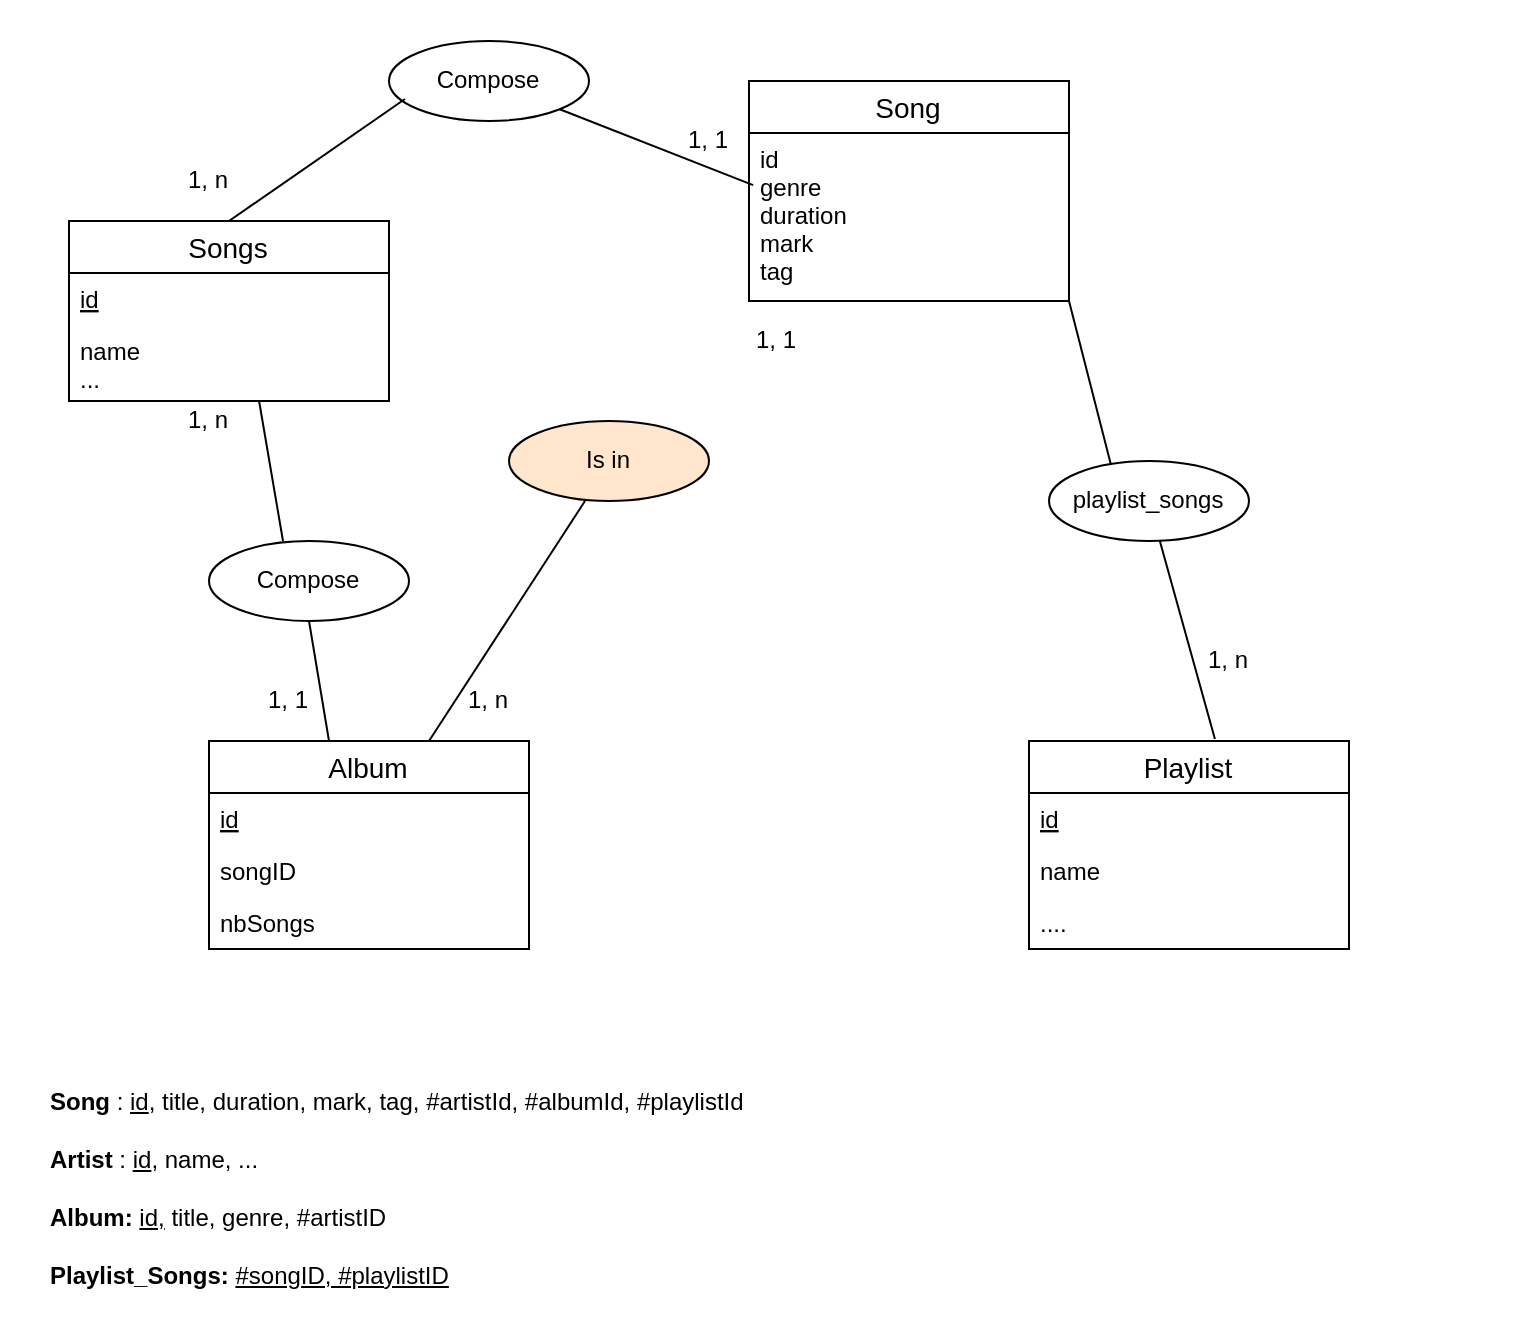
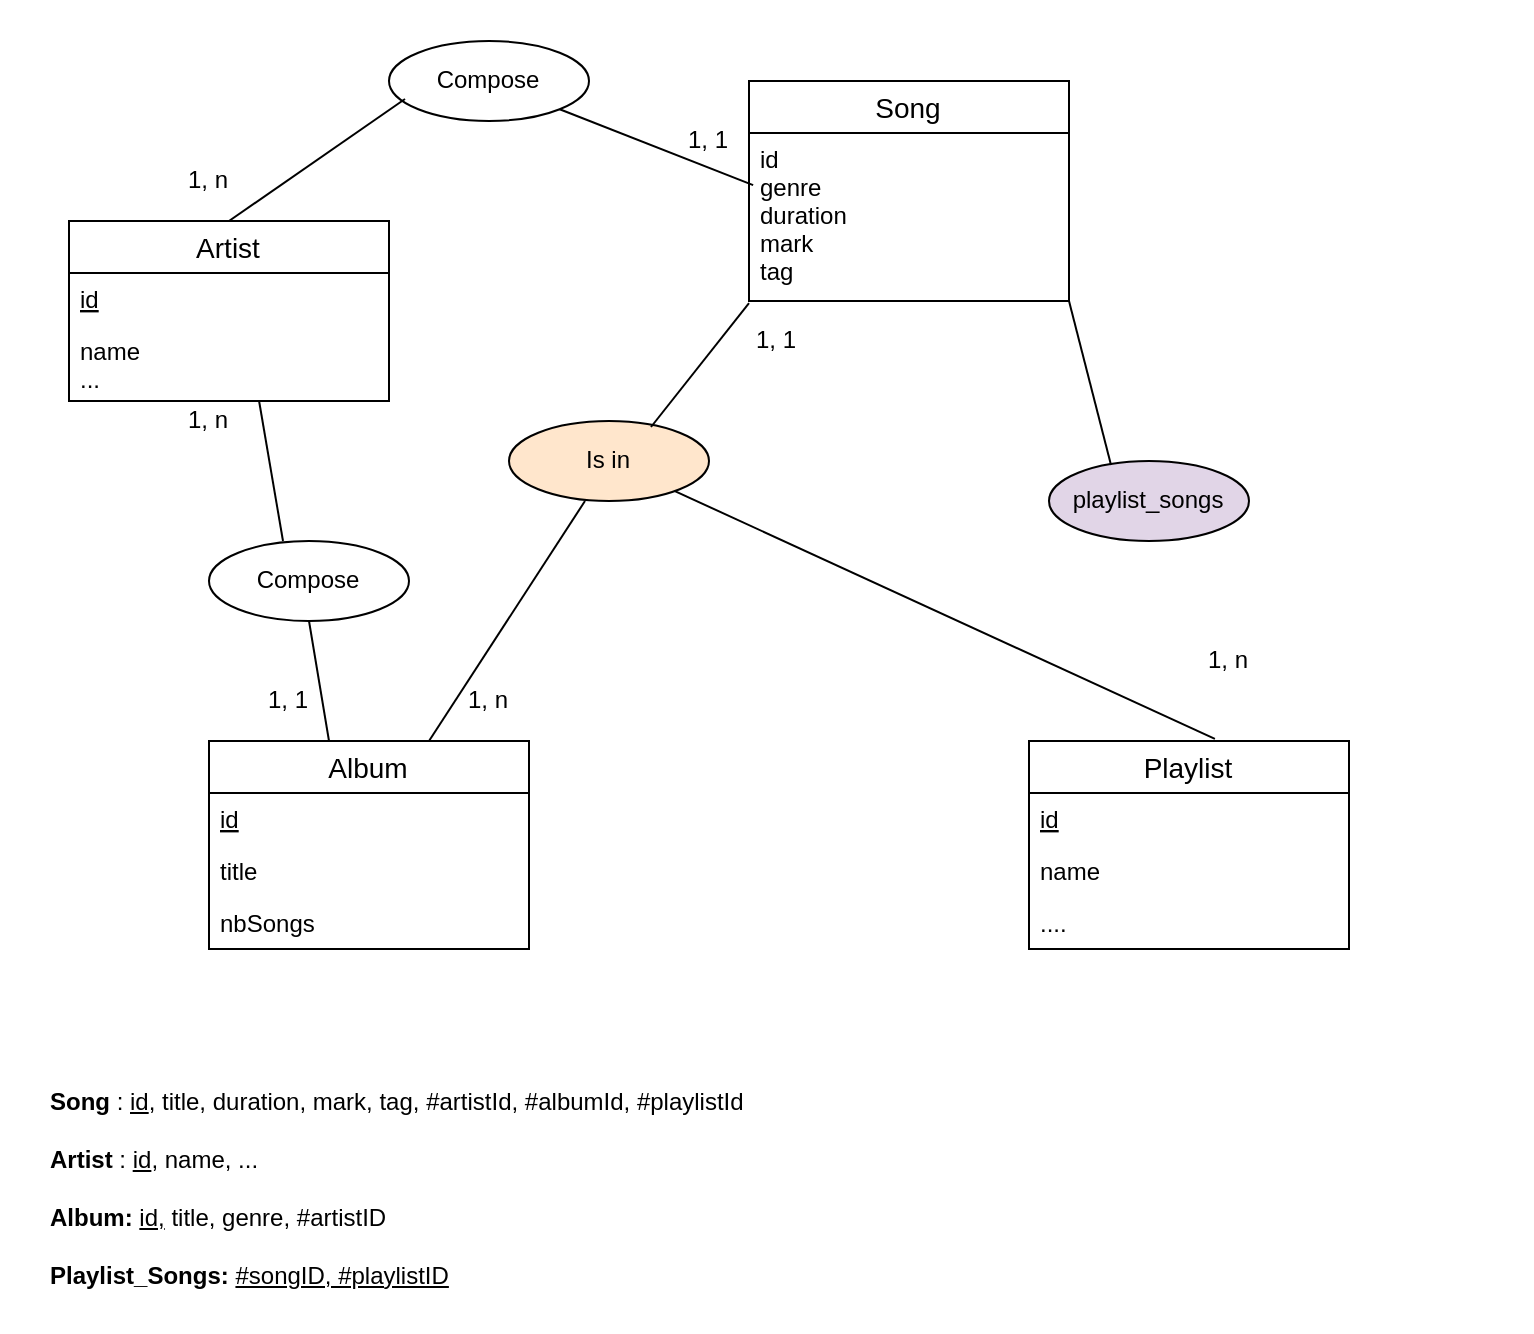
(228, 249) -> (228, 249)
none -> (699, 366)
(1149, 501) -> (1149, 501)
(1187, 640) -> (945, 615)
(260, 872) -> (247, 872)
